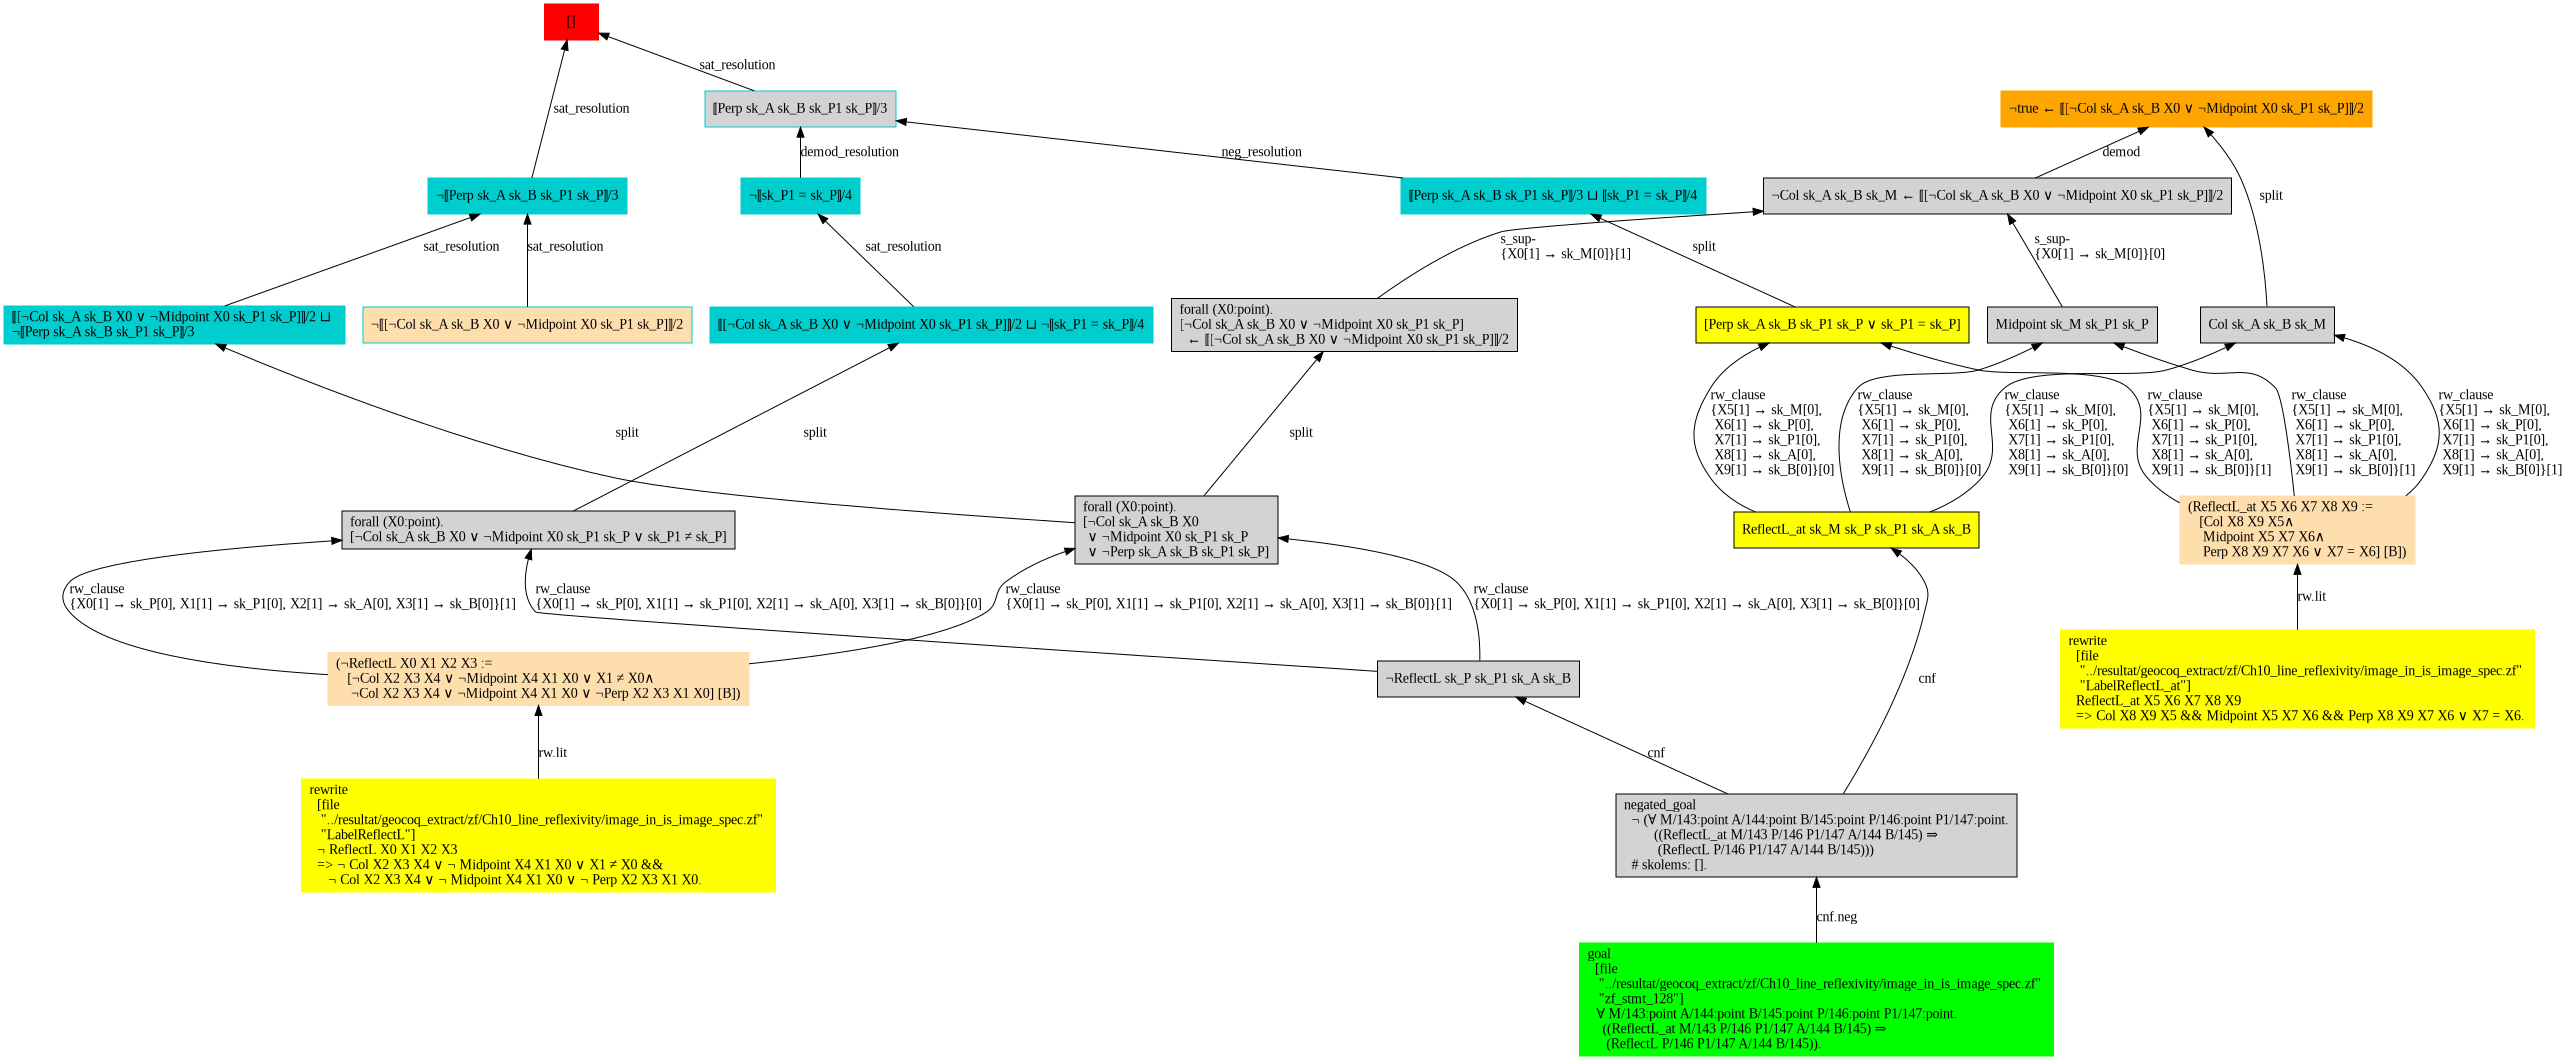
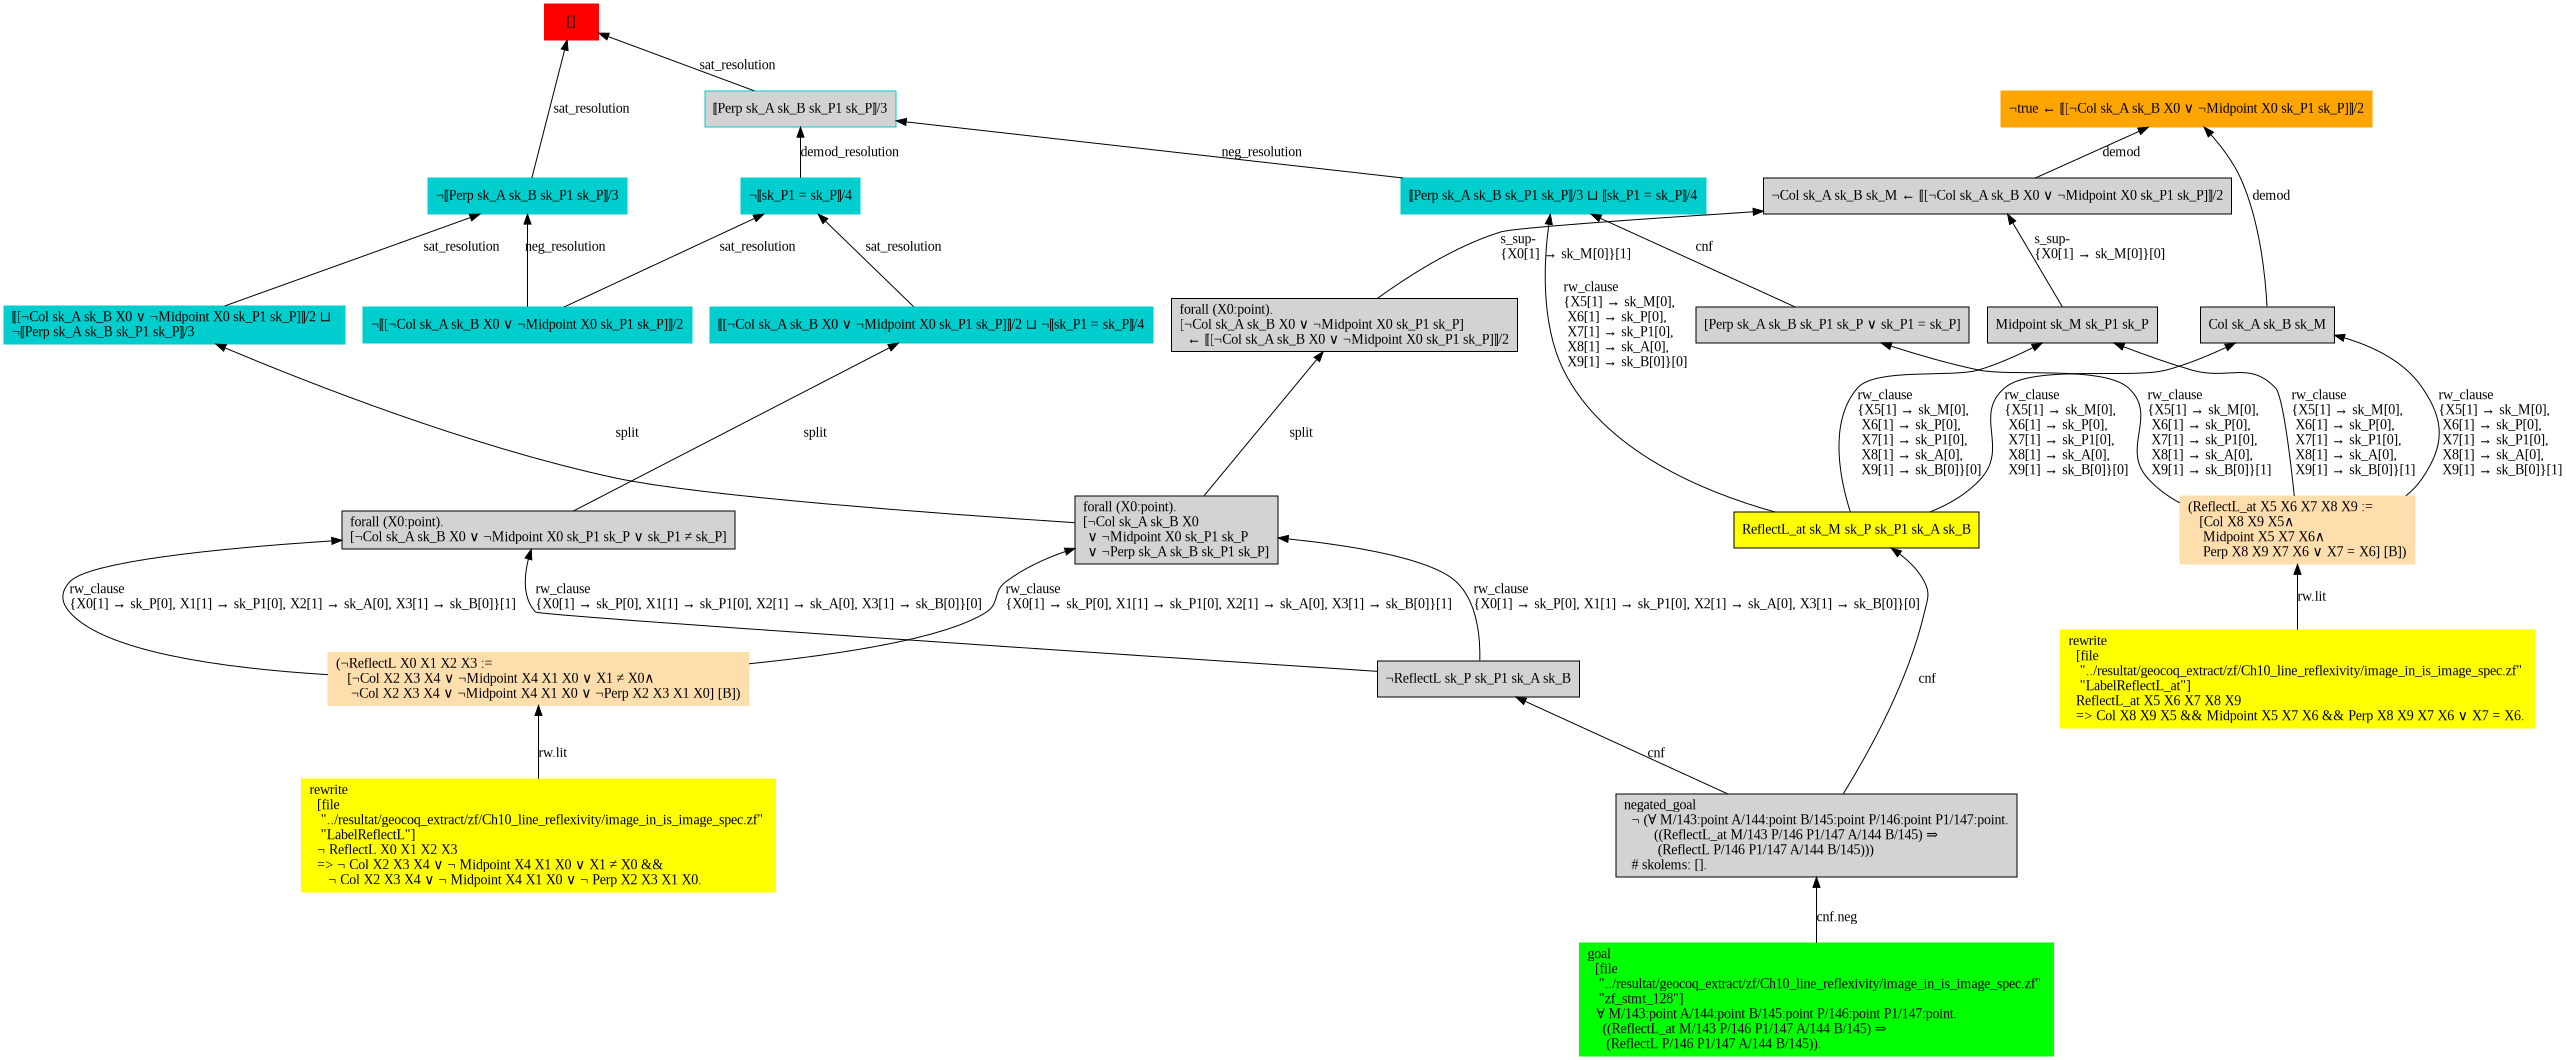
(2272, 196) -> (2272, 196)
(566, 247) -> (566, 247)
(1704, 247) -> (1704, 247)
none -> (659, 263)
(528, 325) -> (528, 325)
(1832, 325) -> (1832, 325)
(1694, 429) -> (1596, 416)
